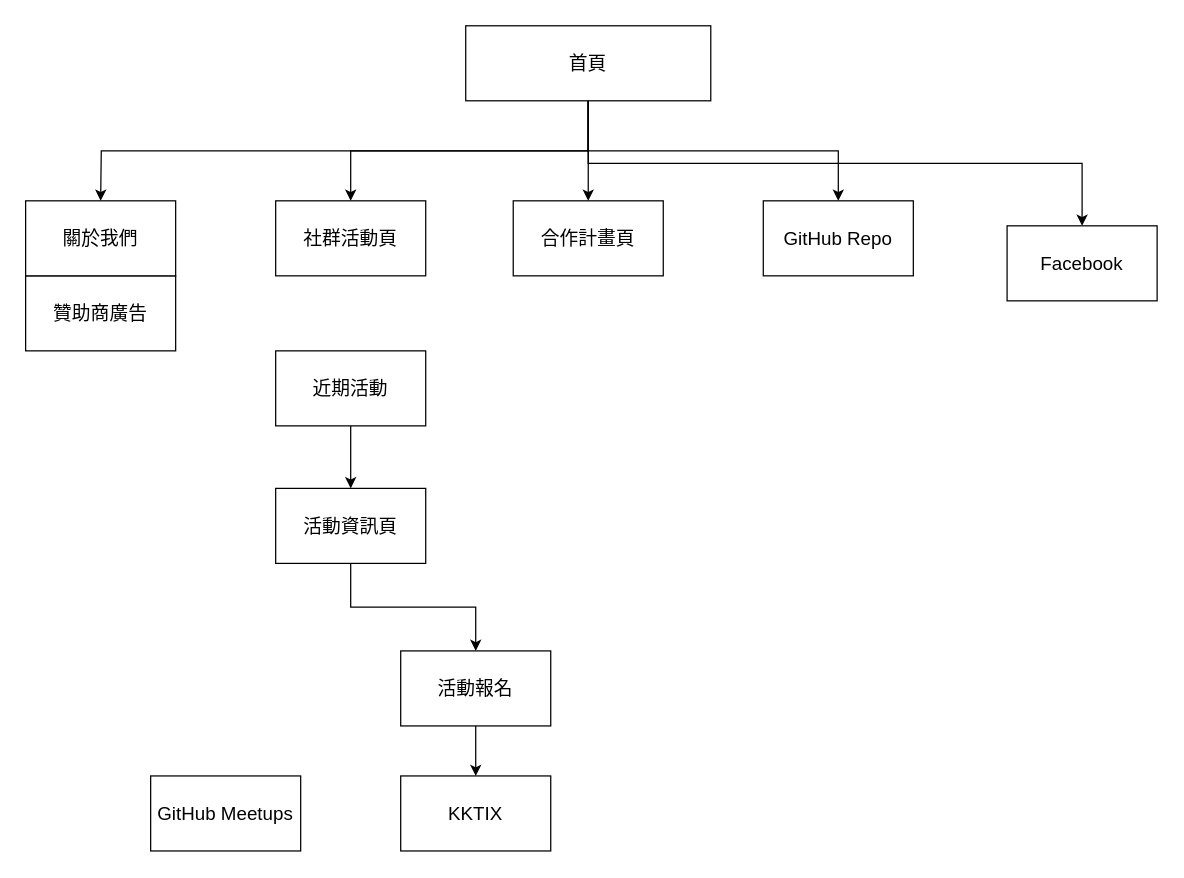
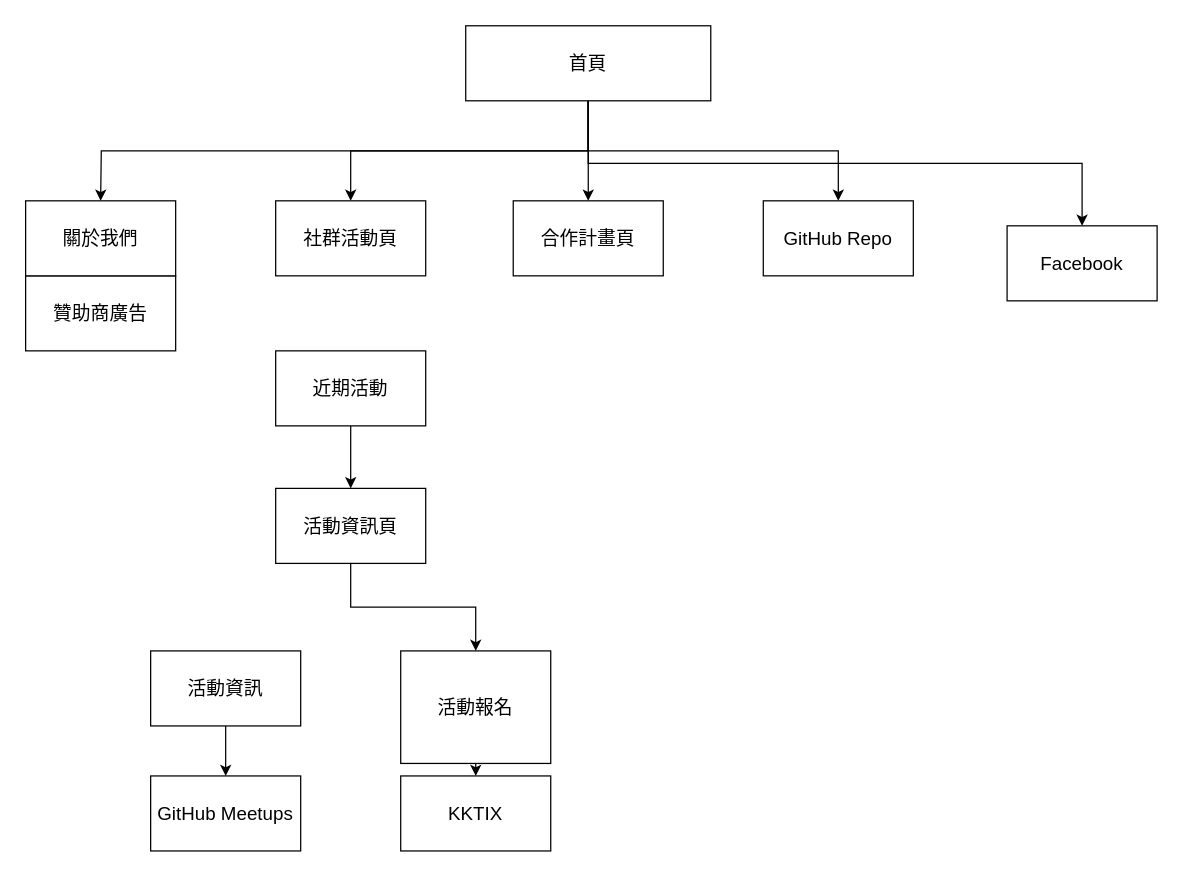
none -> (226, 688)
(476, 688) -> (476, 707)
none -> (226, 747)
